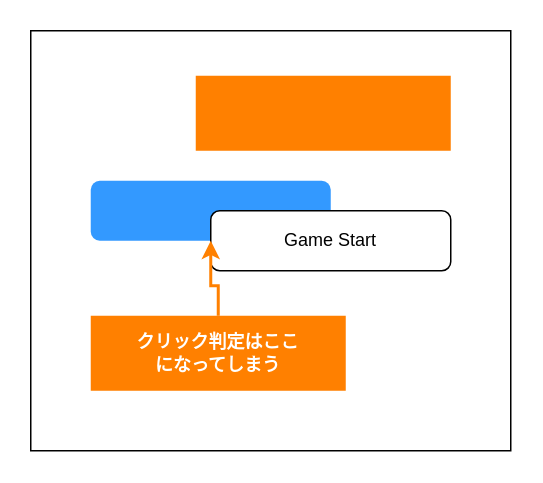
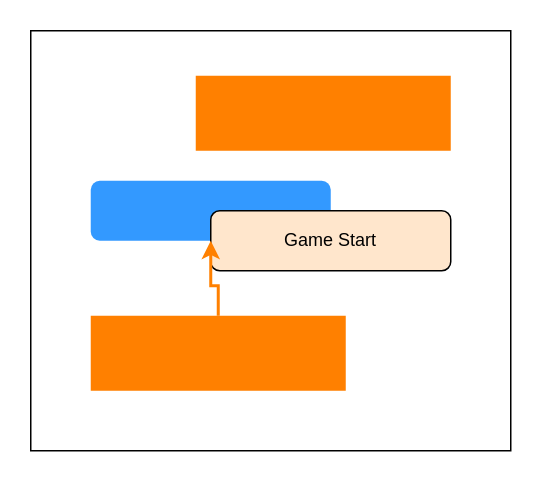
(331, 241) -> (331, 241)
(218, 353) -> none
